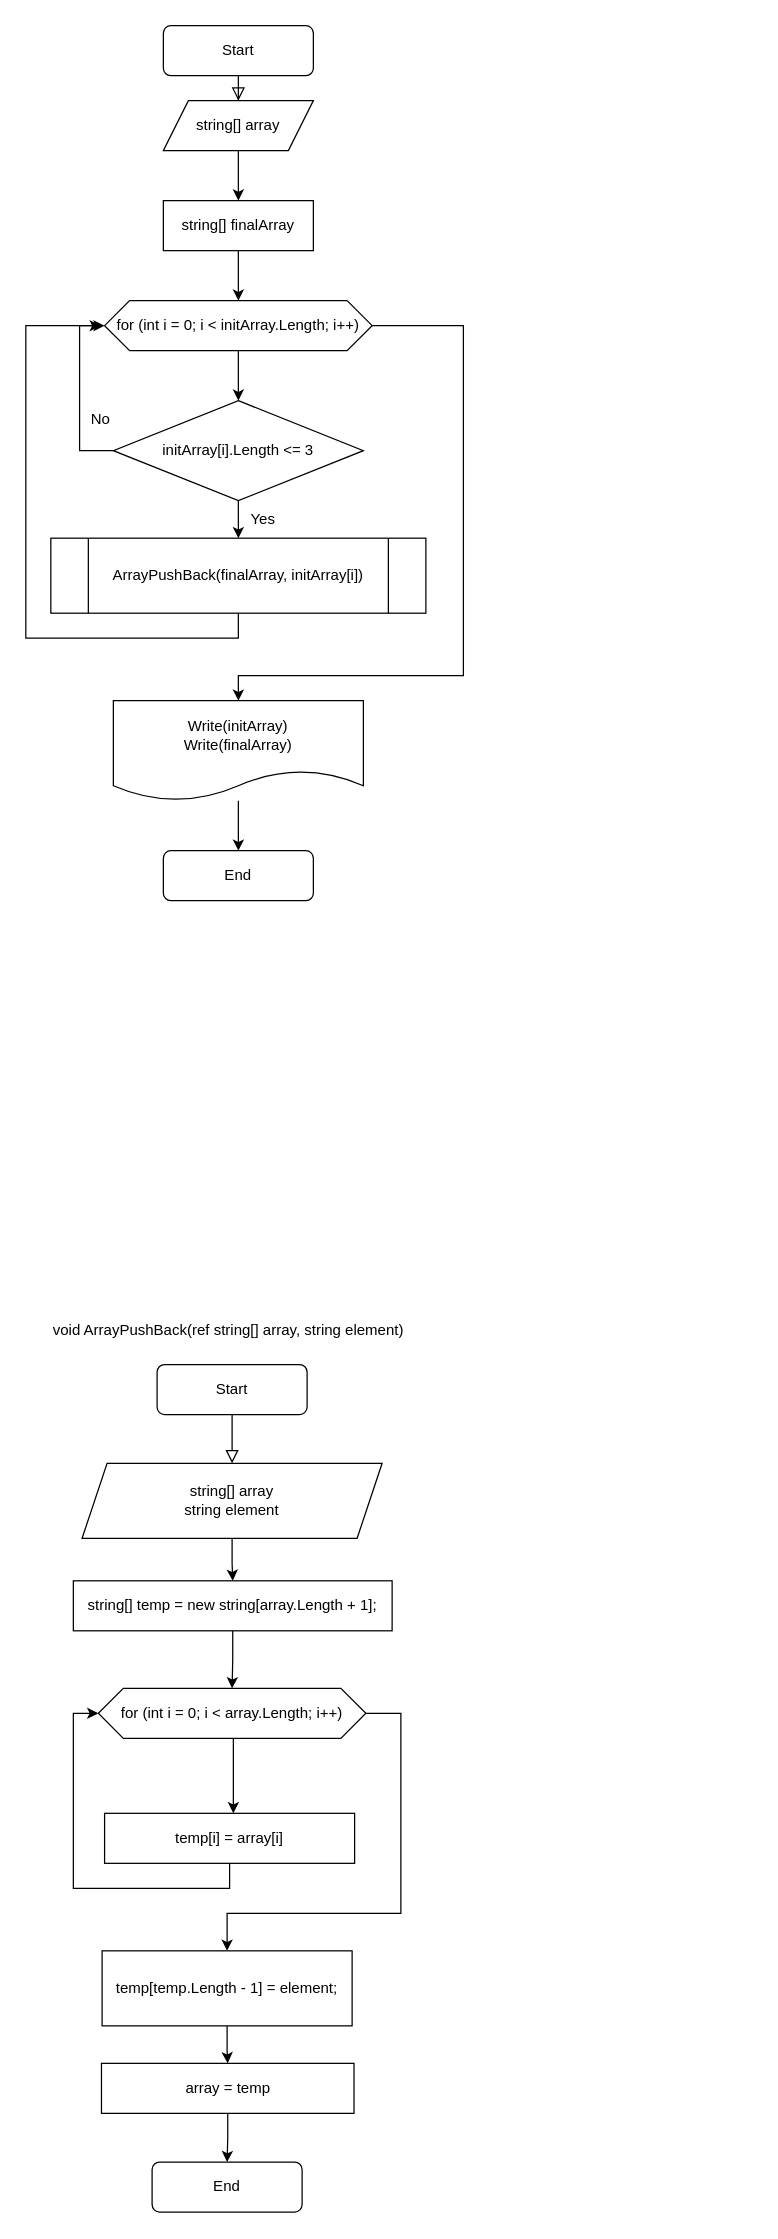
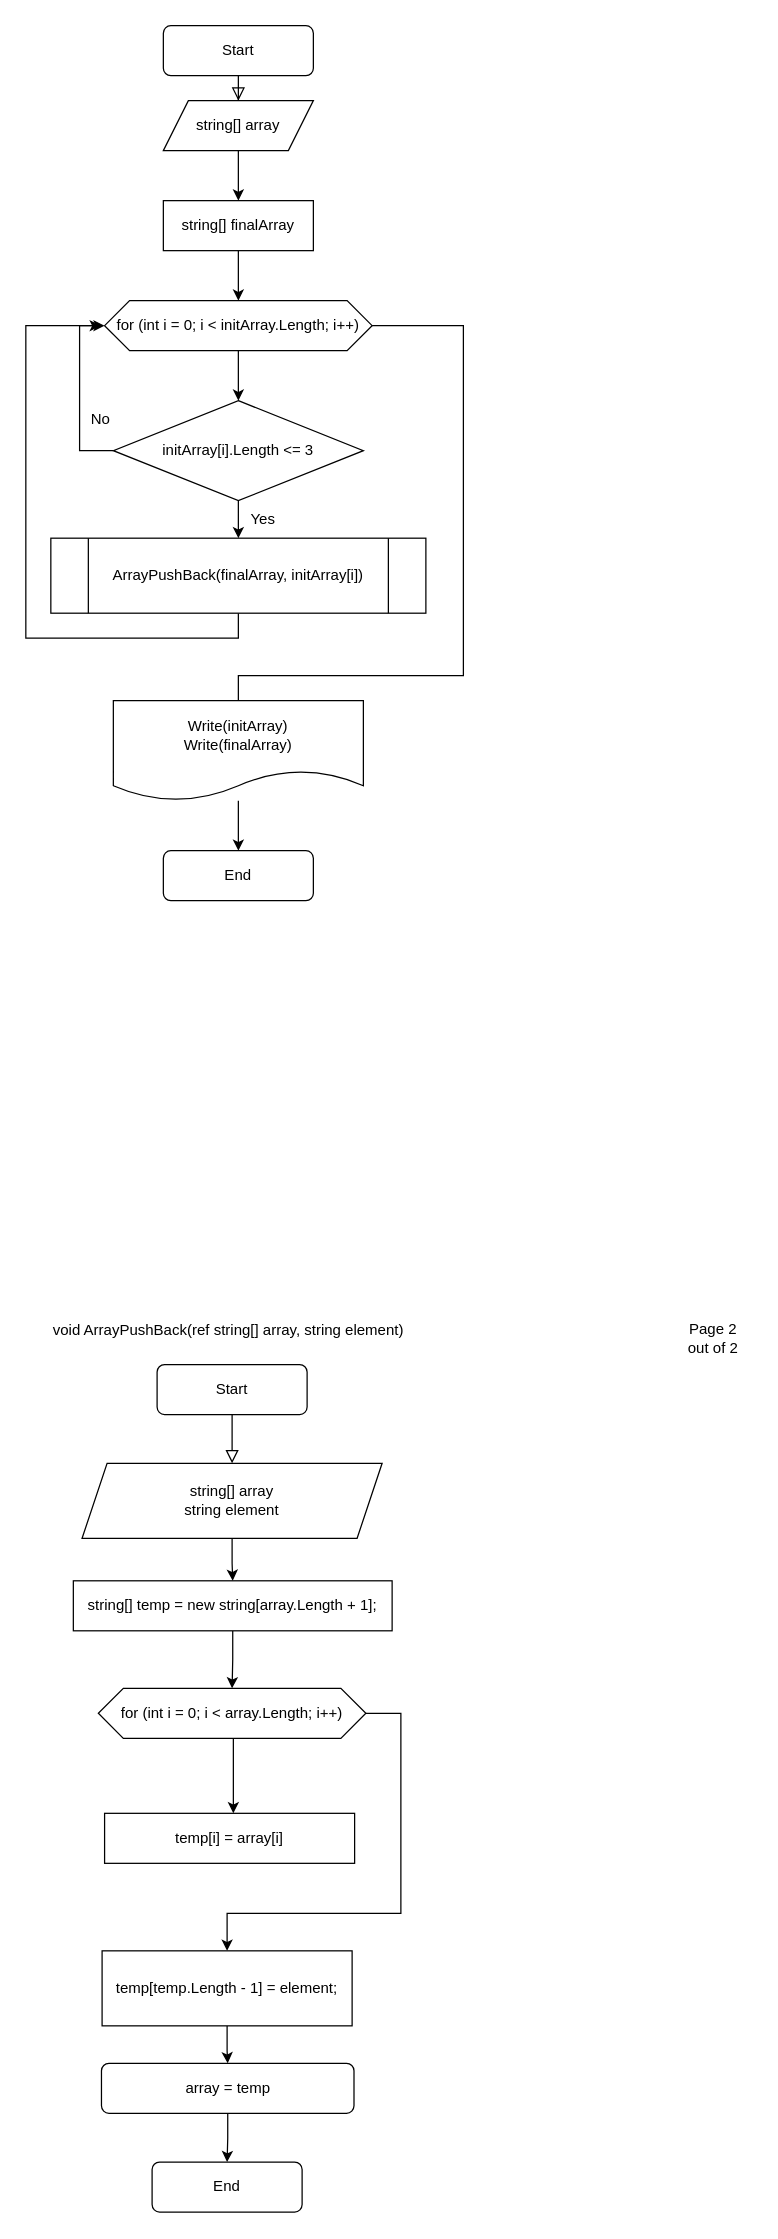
(238, 691) -> (238, 694)
none -> (713, 1338)
(73, 1883) -> none
(228, 2088) -> (228, 2088)
